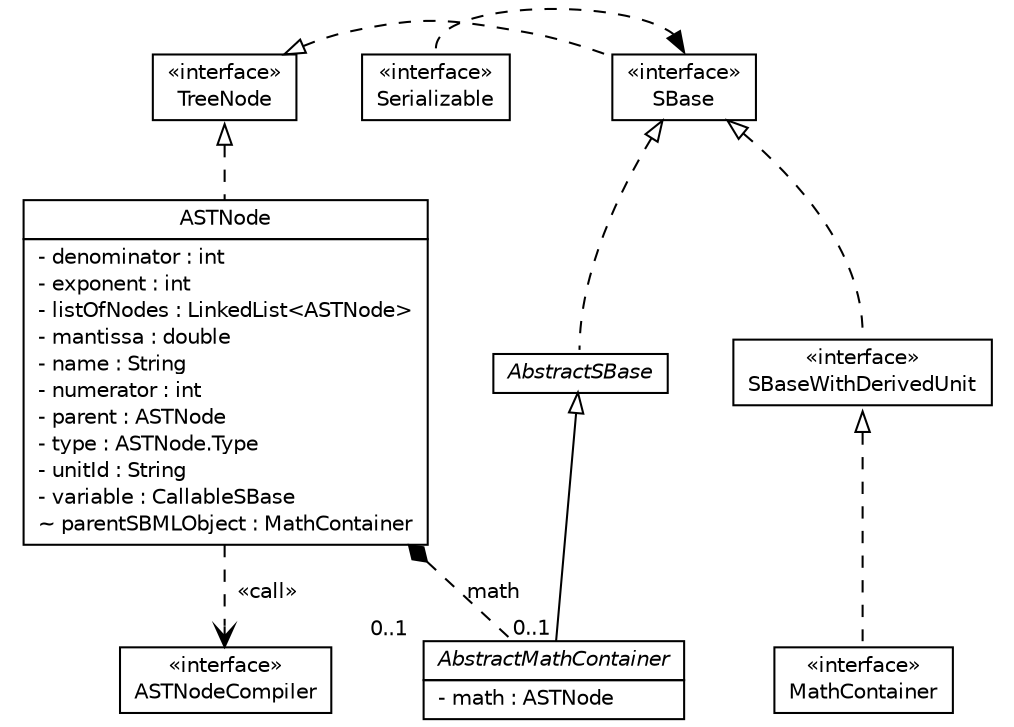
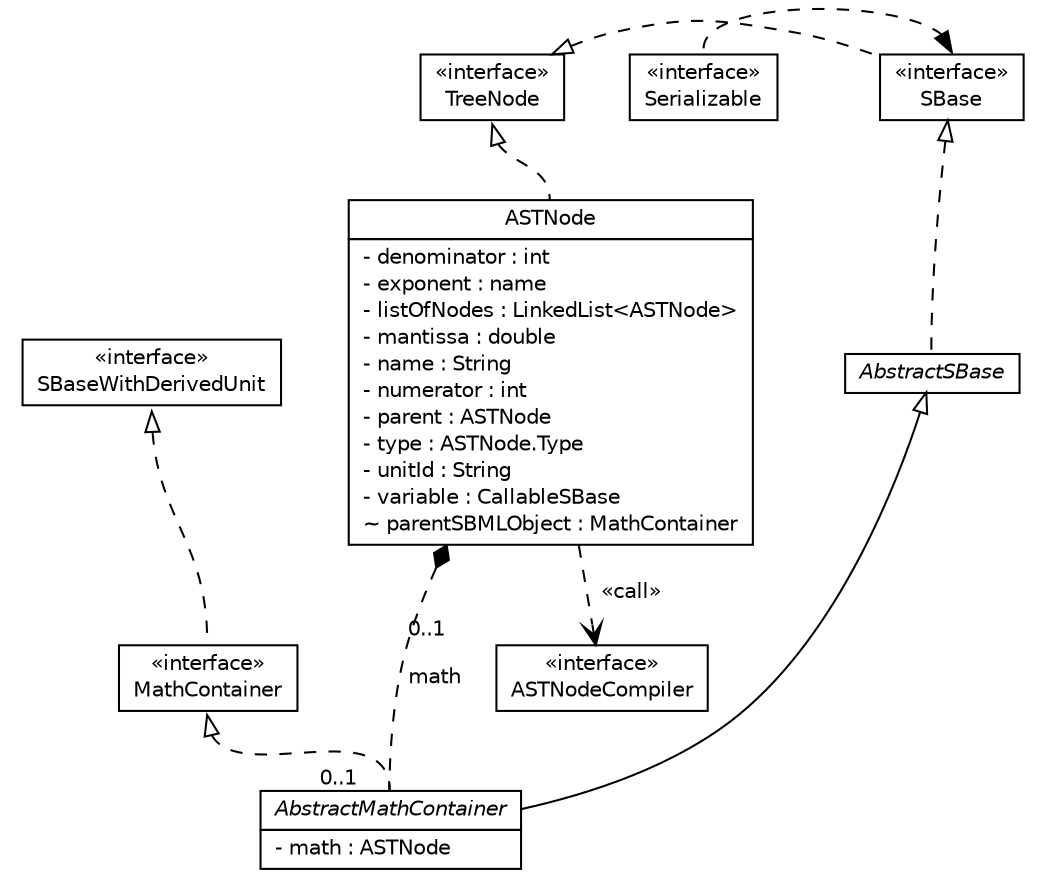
(824, 222) -> none
(115, 284) -> (455, 284)
none -> (309, 752)
